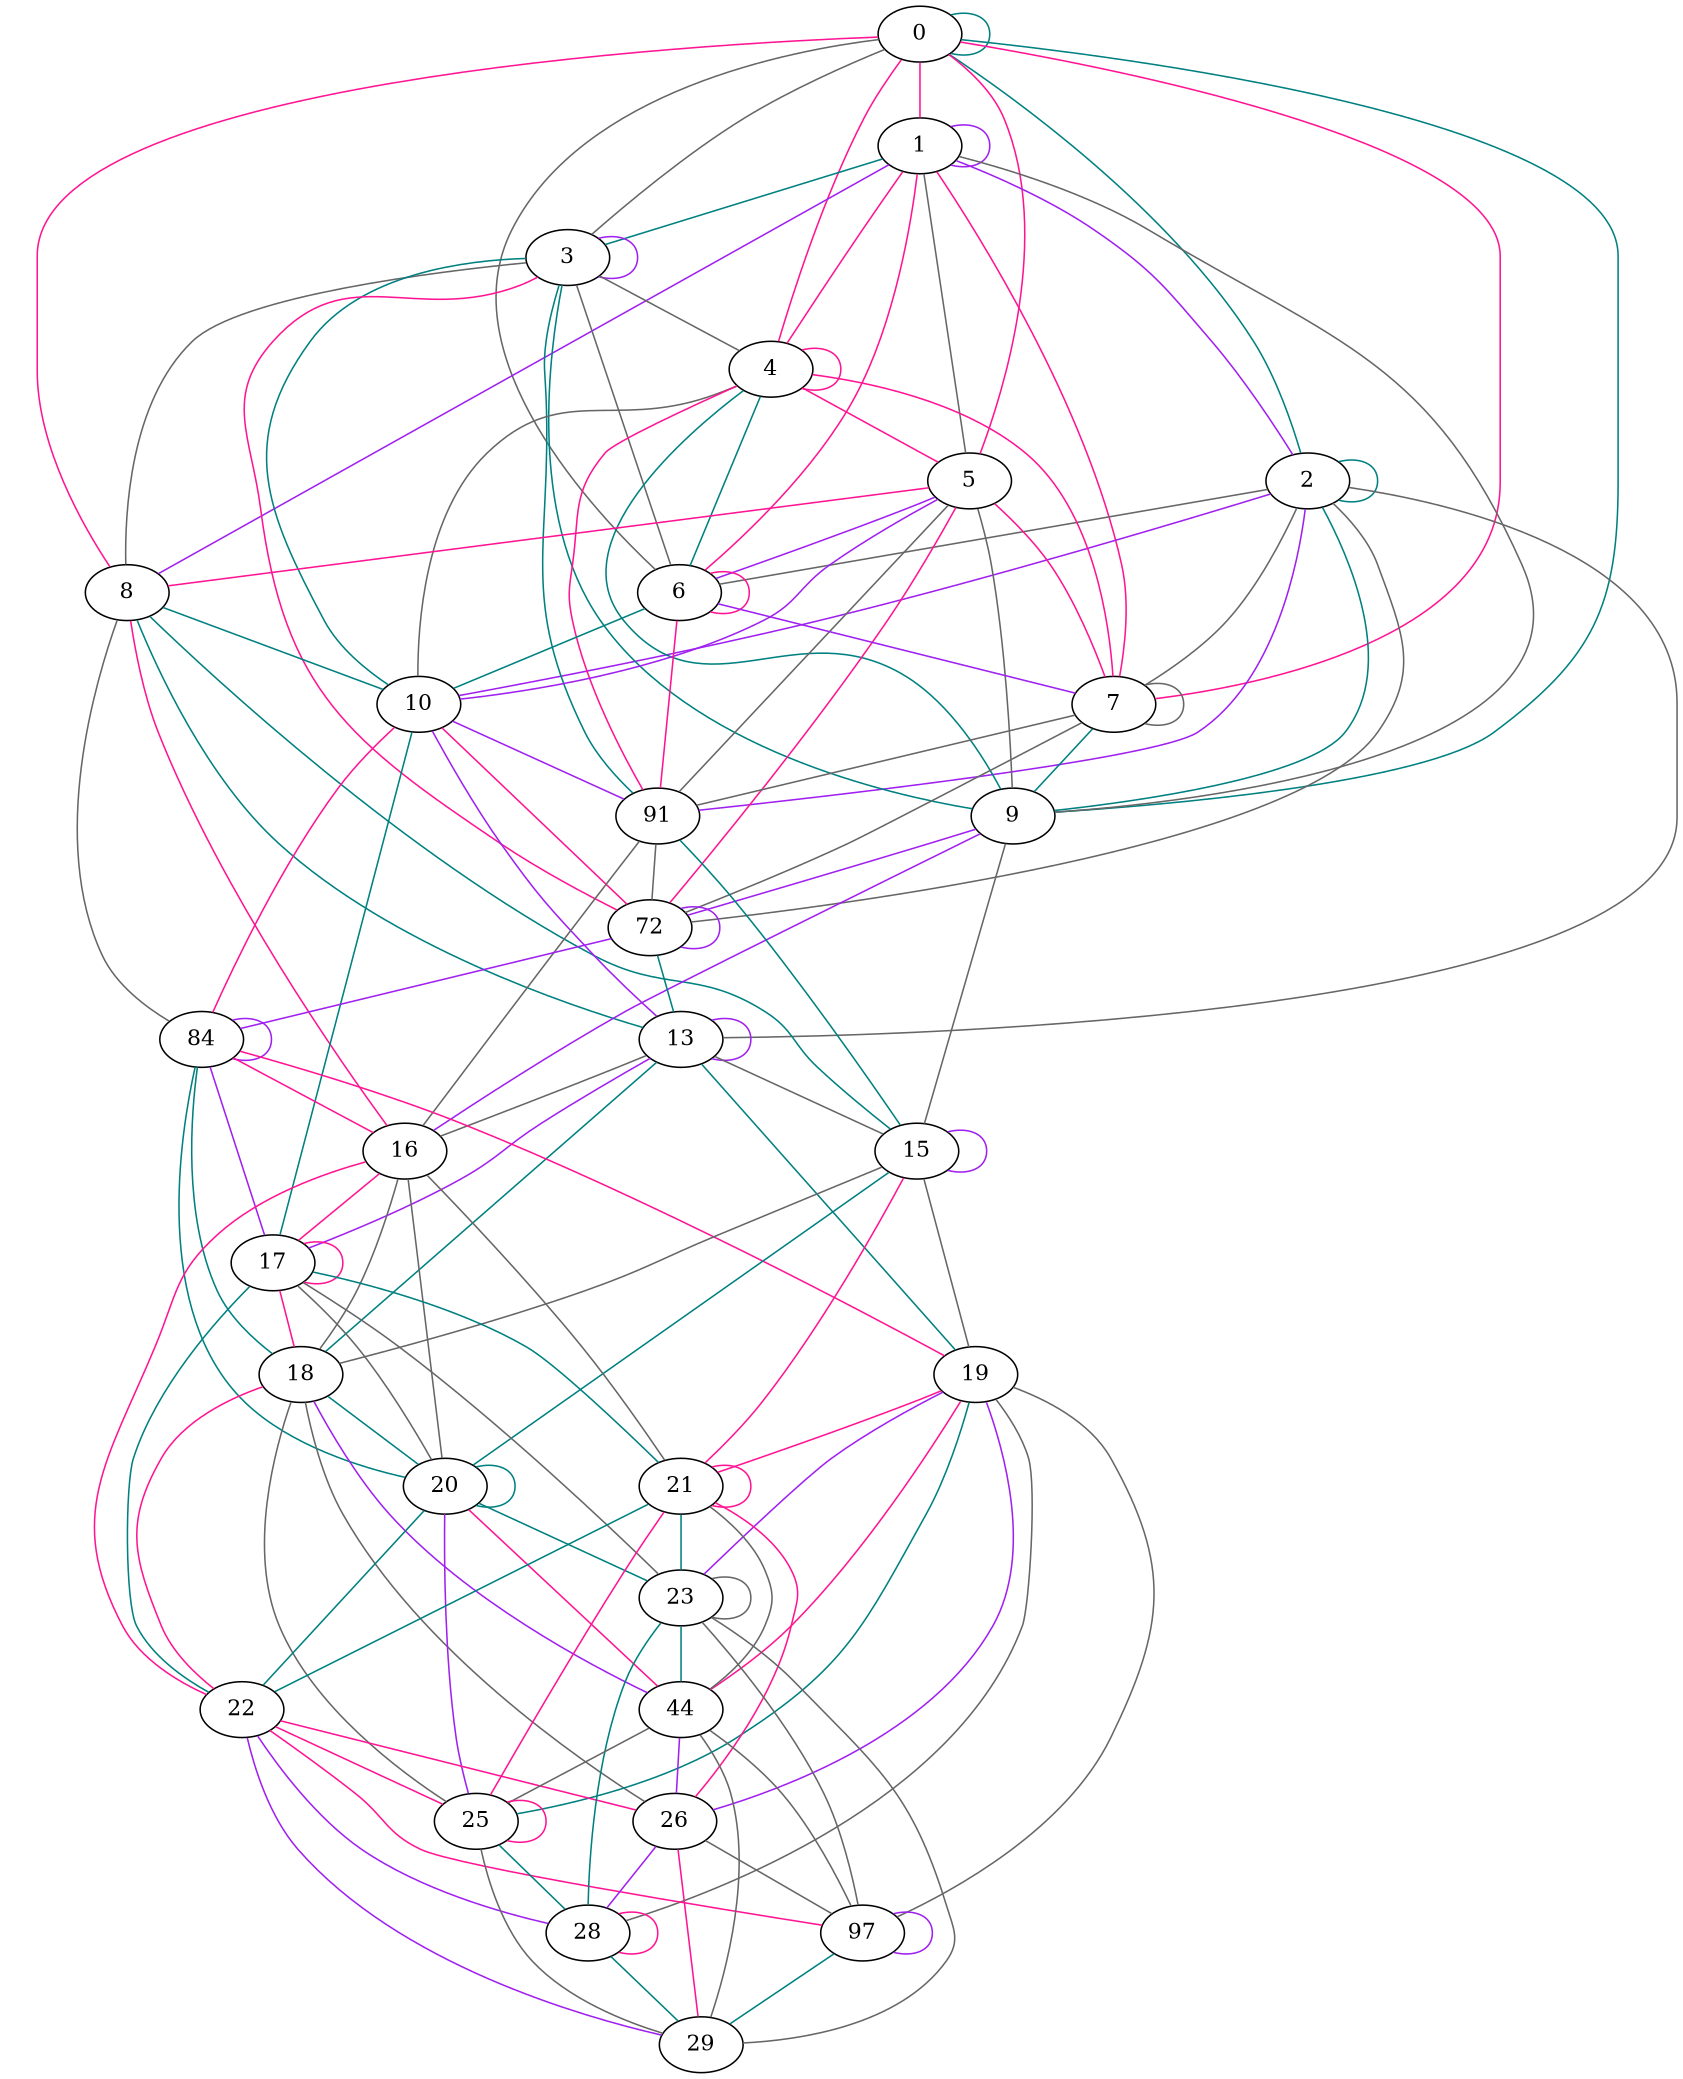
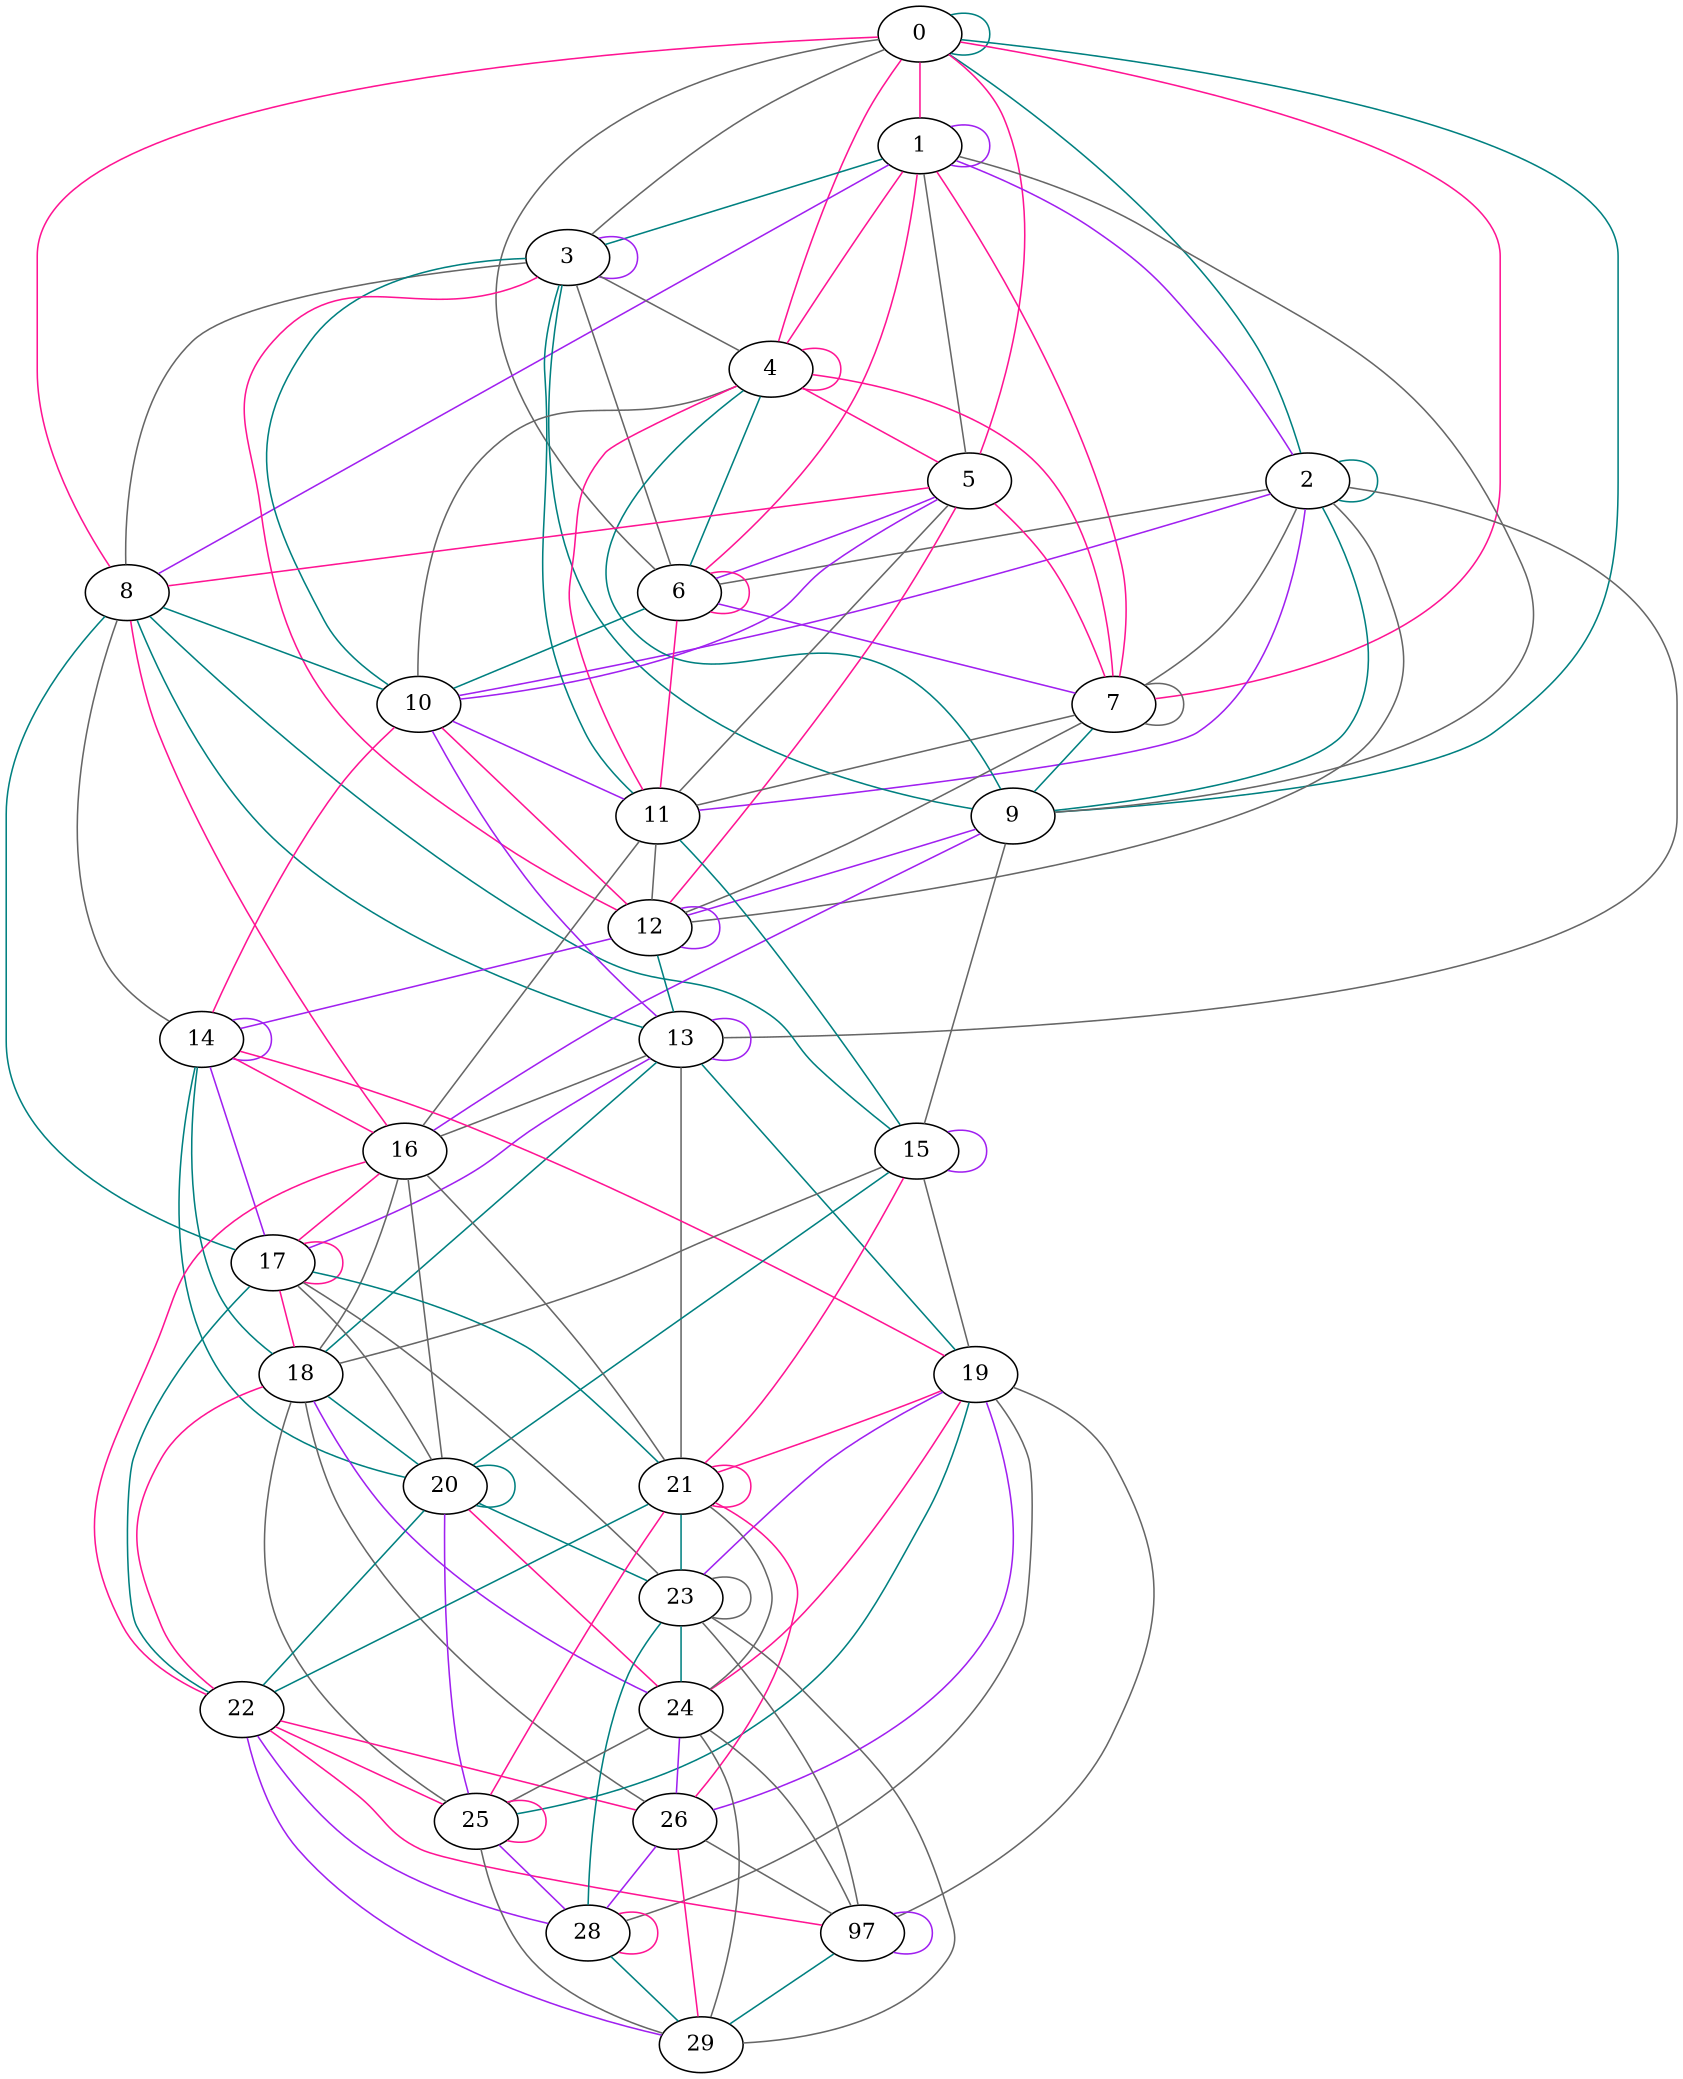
(1002, 647) -> none
(658, 816) -> (658, 816)
(650, 928) -> (650, 928)
(346, 983) -> (6, 979)
(202, 1039) -> (202, 1039)
(799, 1095) -> (681, 1263)
(681, 1710) -> (681, 1710)
(544, 1888) -> (544, 1888)
